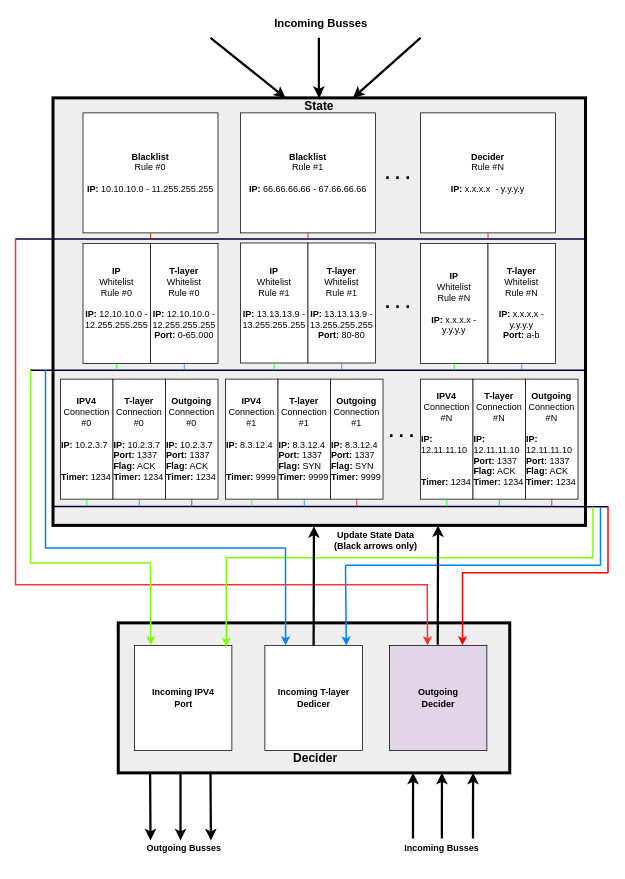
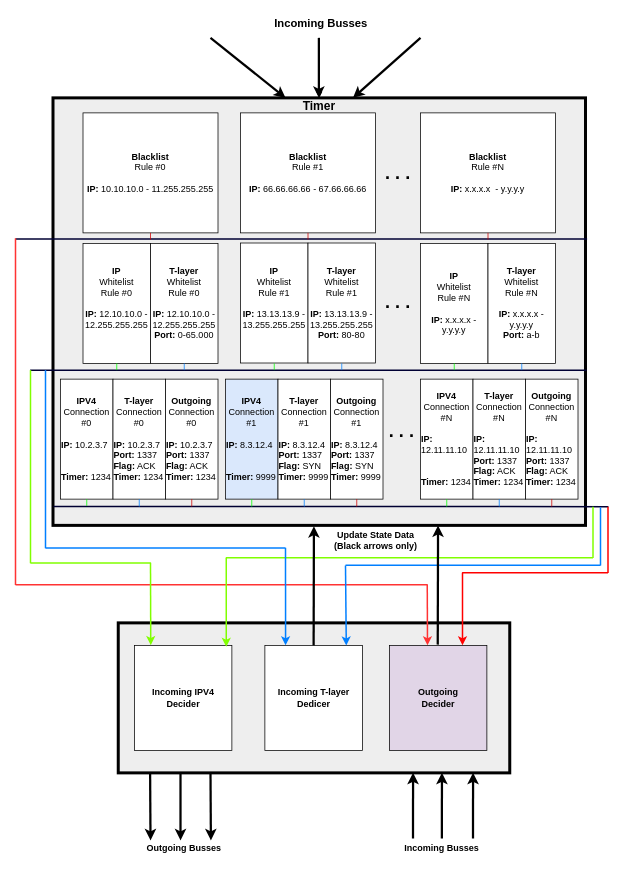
(319, 105) -> (319, 105)
(488, 173) -> (488, 173)
(252, 439) -> (252, 439)
(183, 698) -> (183, 698)
(315, 758) -> none
